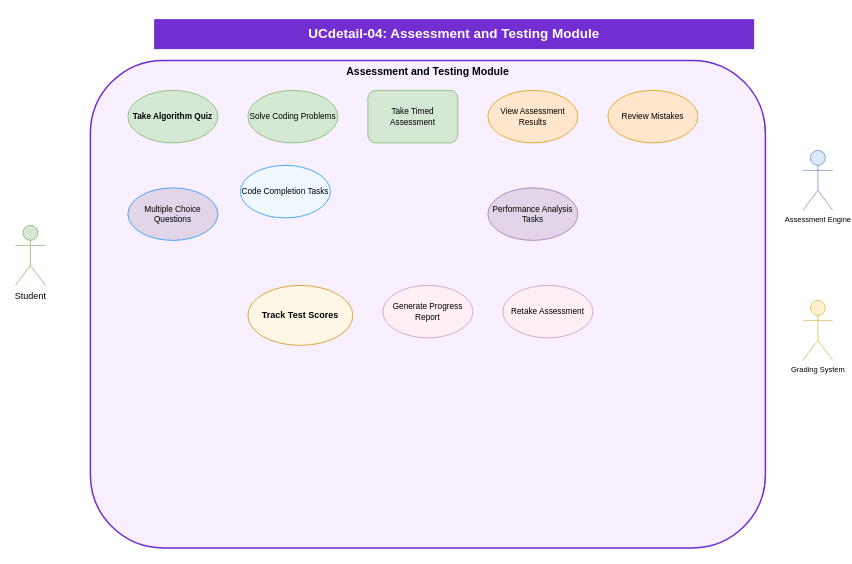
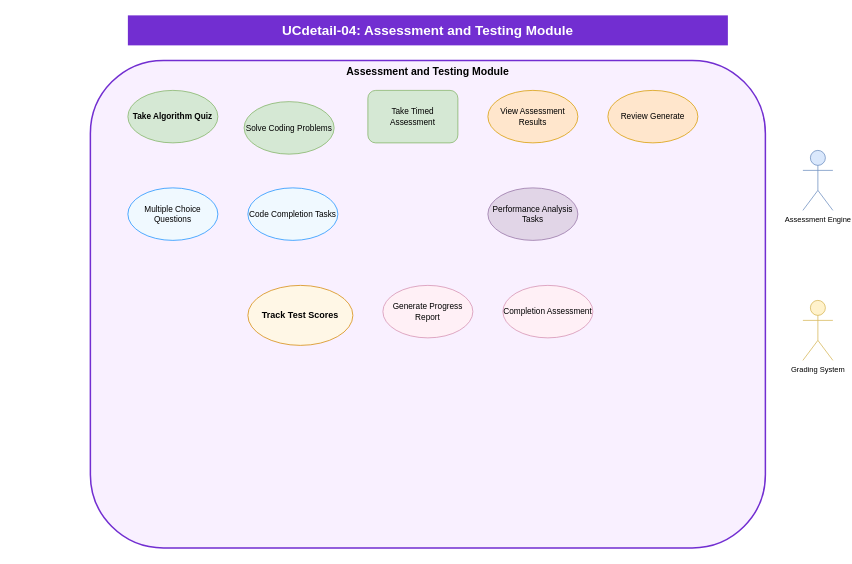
(454, 34) -> (428, 30)
(293, 117) -> (289, 128)
(653, 117) -> (653, 117)
(285, 192) -> (293, 214)
(173, 214) -> (173, 214)
(30, 255) -> none
(548, 312) -> (548, 312)
